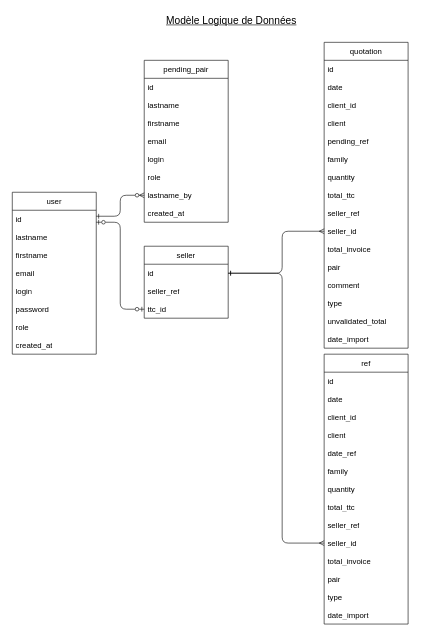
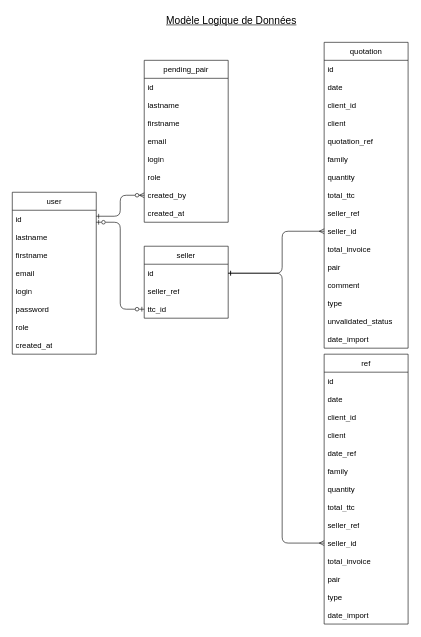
(351, 141) -> (355, 141)
(171, 195) -> (170, 195)
(362, 321) -> (365, 321)
